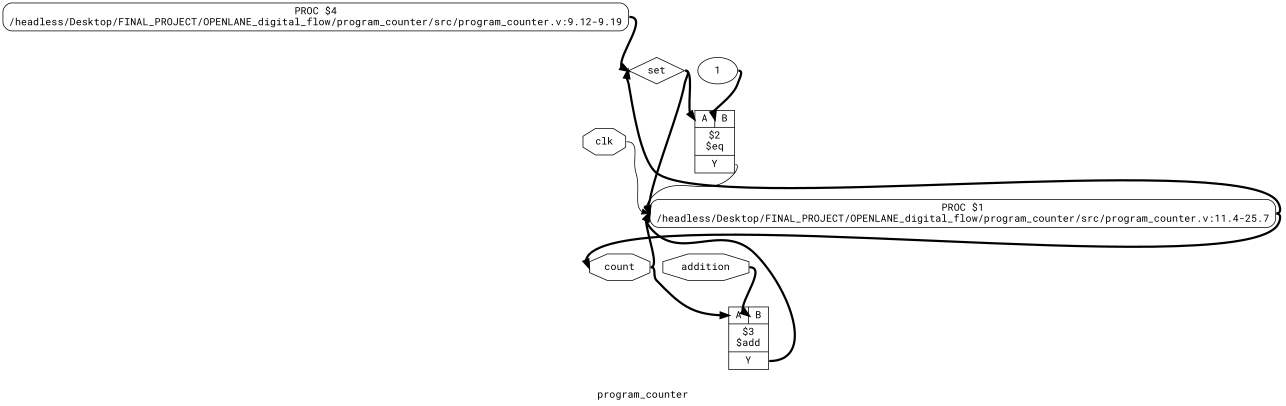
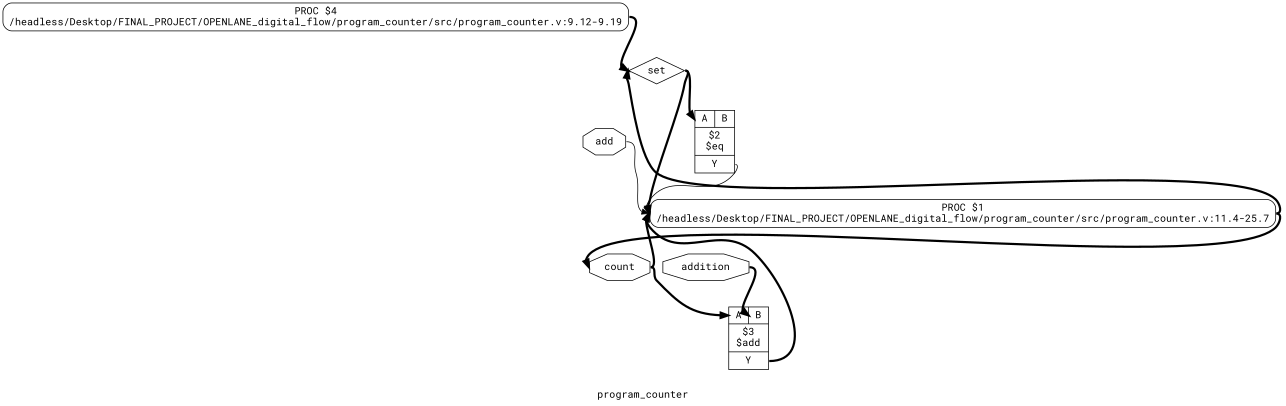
(718, 71) -> none
(604, 142) -> (604, 142)
